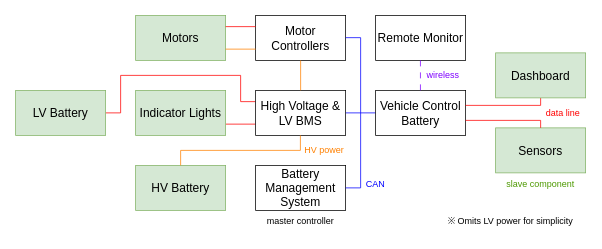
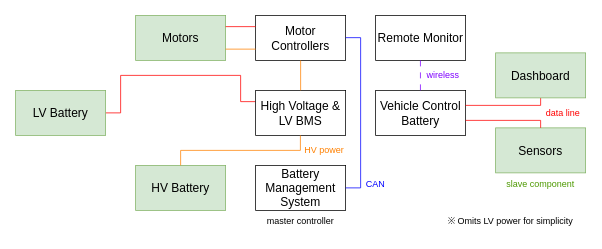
(180, 113) -> none
(362, 113) -> none
(240, 124) -> none
